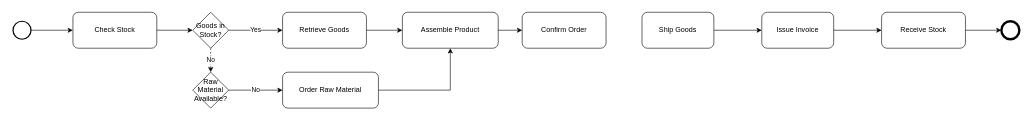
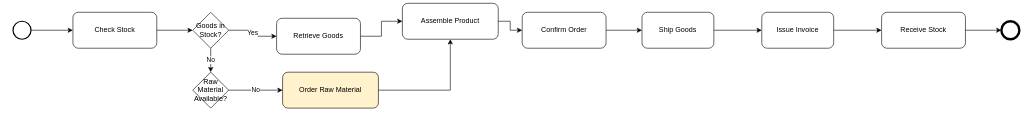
(324, 30) -> (318, 36)
(450, 30) -> (450, 21)
none -> (636, 30)
(210, 56) -> (210, 56)
(330, 90) -> (330, 90)
